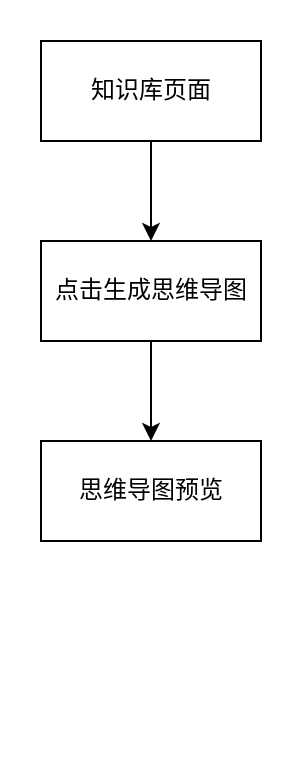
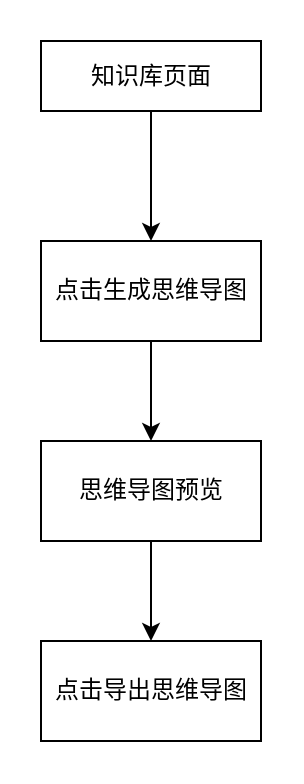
(151, 91) -> (151, 76)
none -> (151, 584)
none -> (151, 691)
